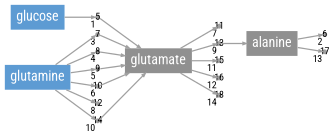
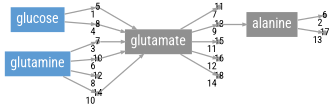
(79, 59) -> (78, 23)
(98, 69) -> none
